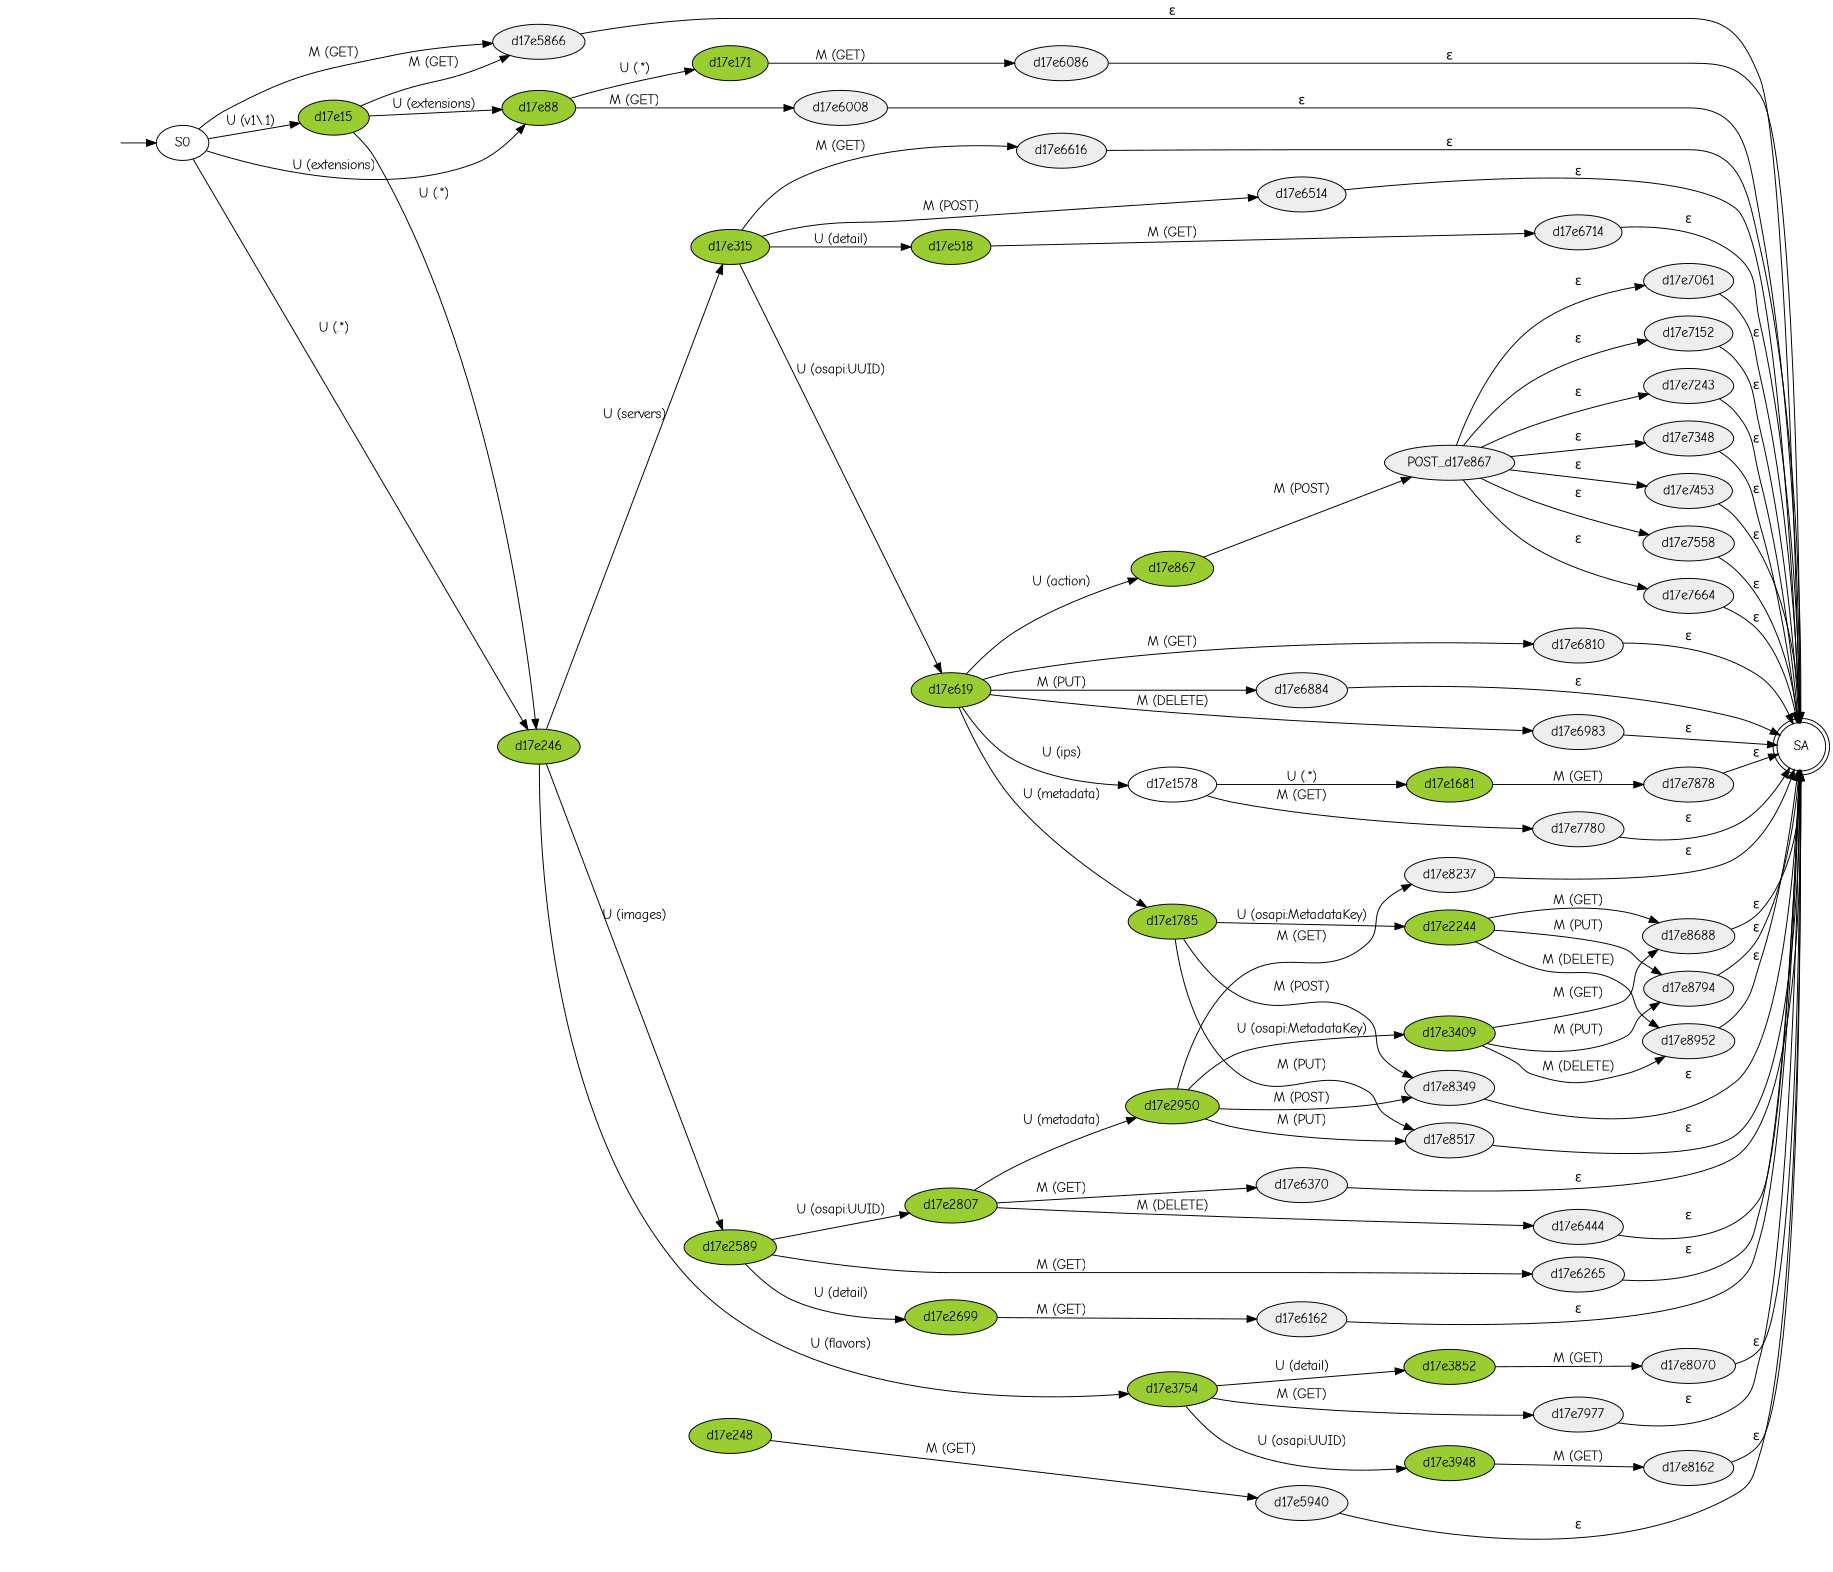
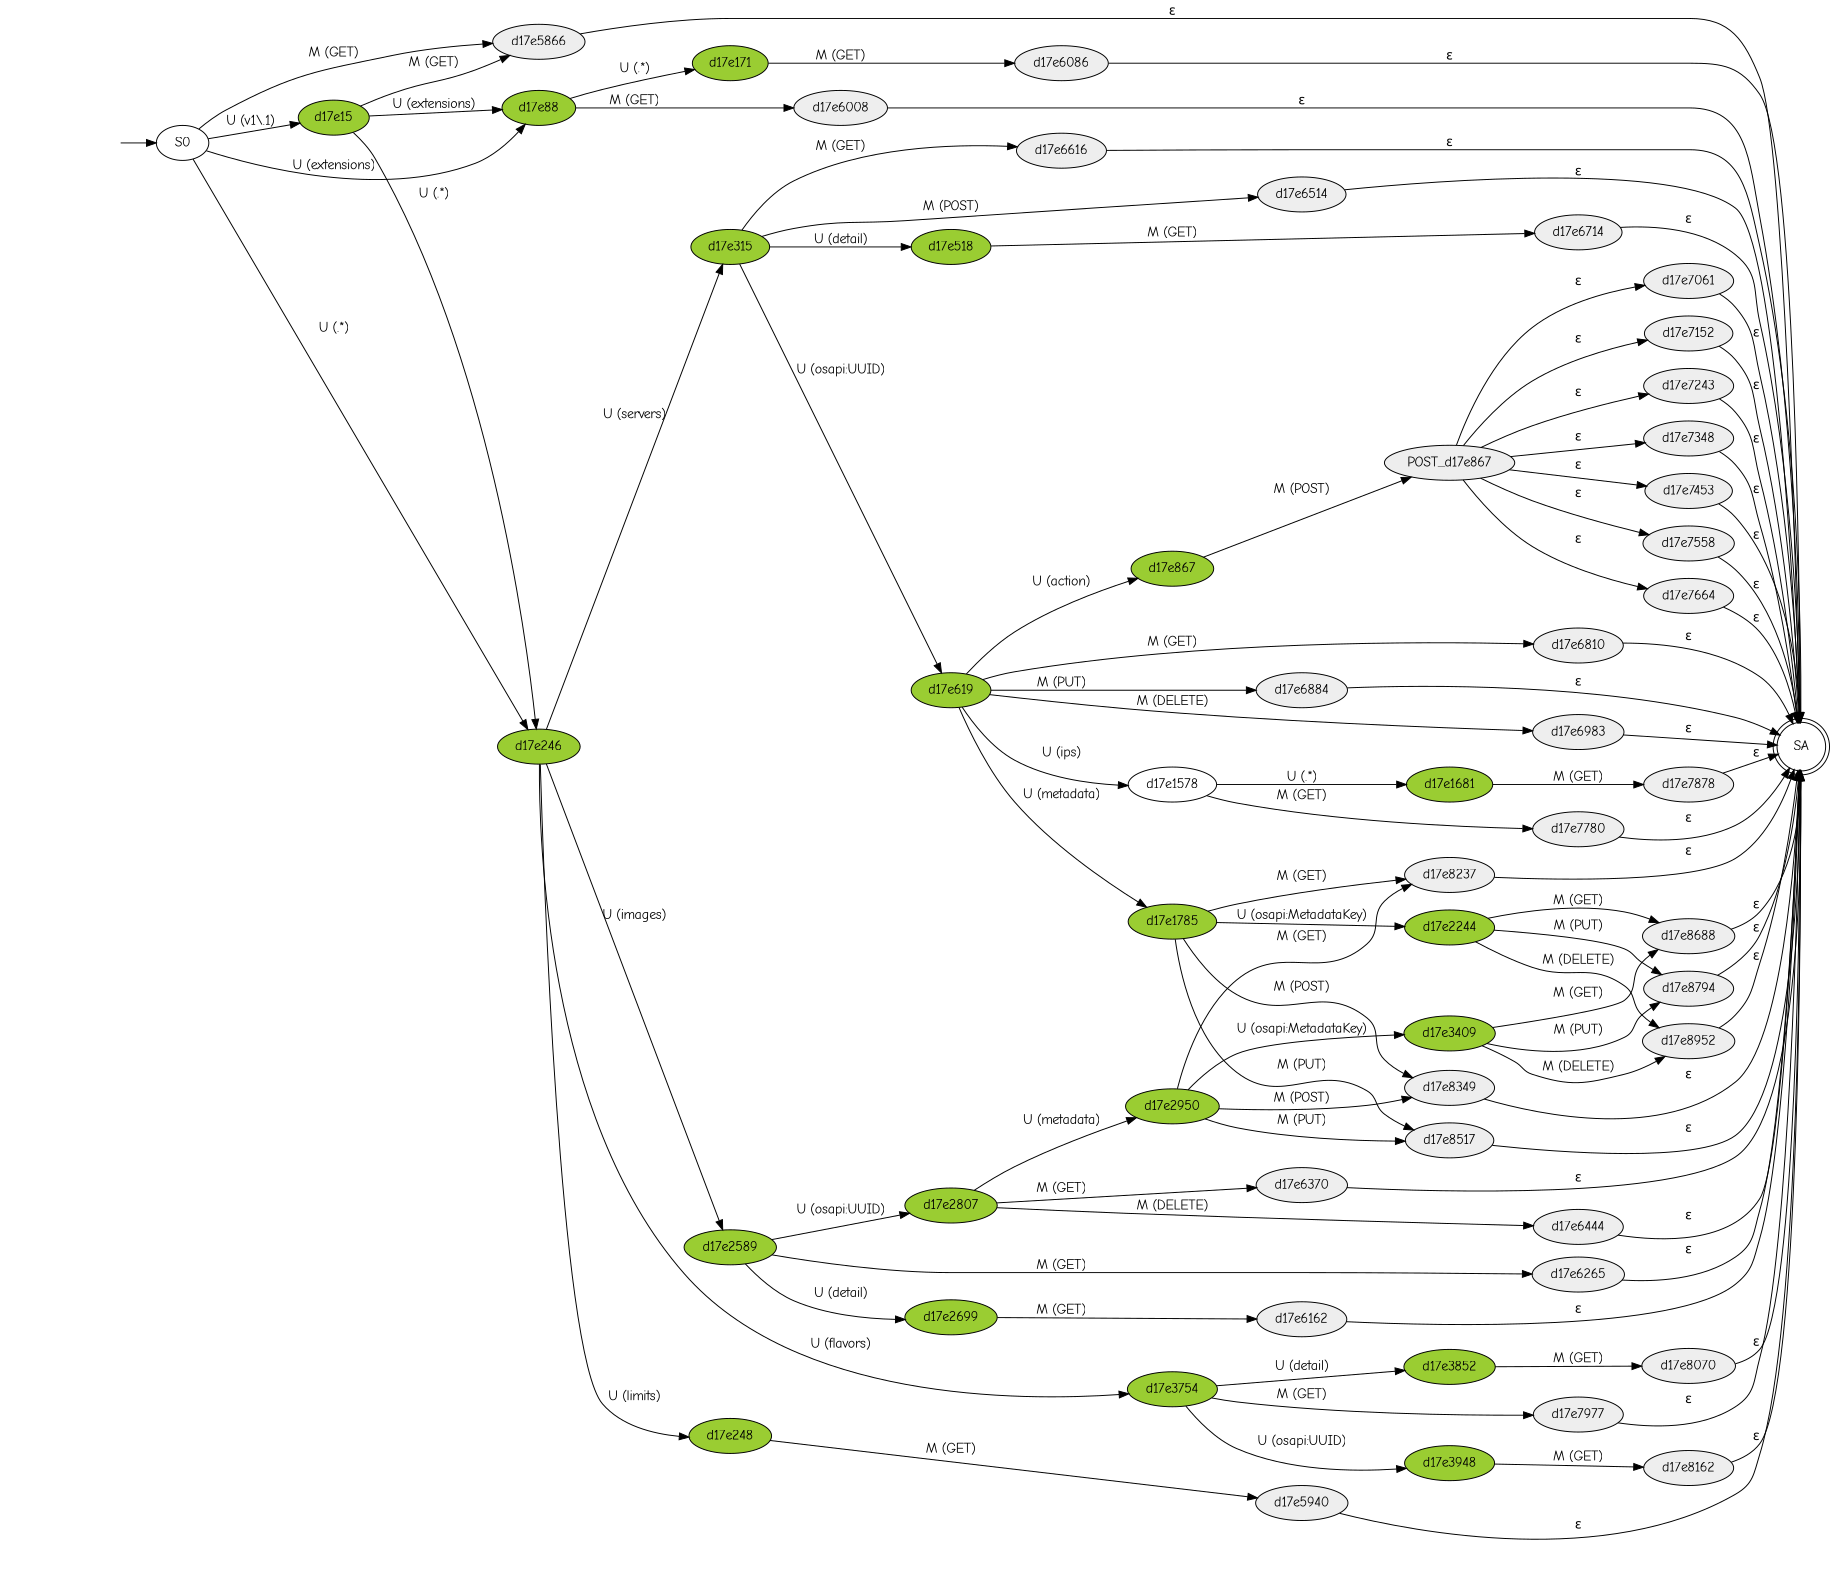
none -> (1301, 893)
none -> (559, 1129)
